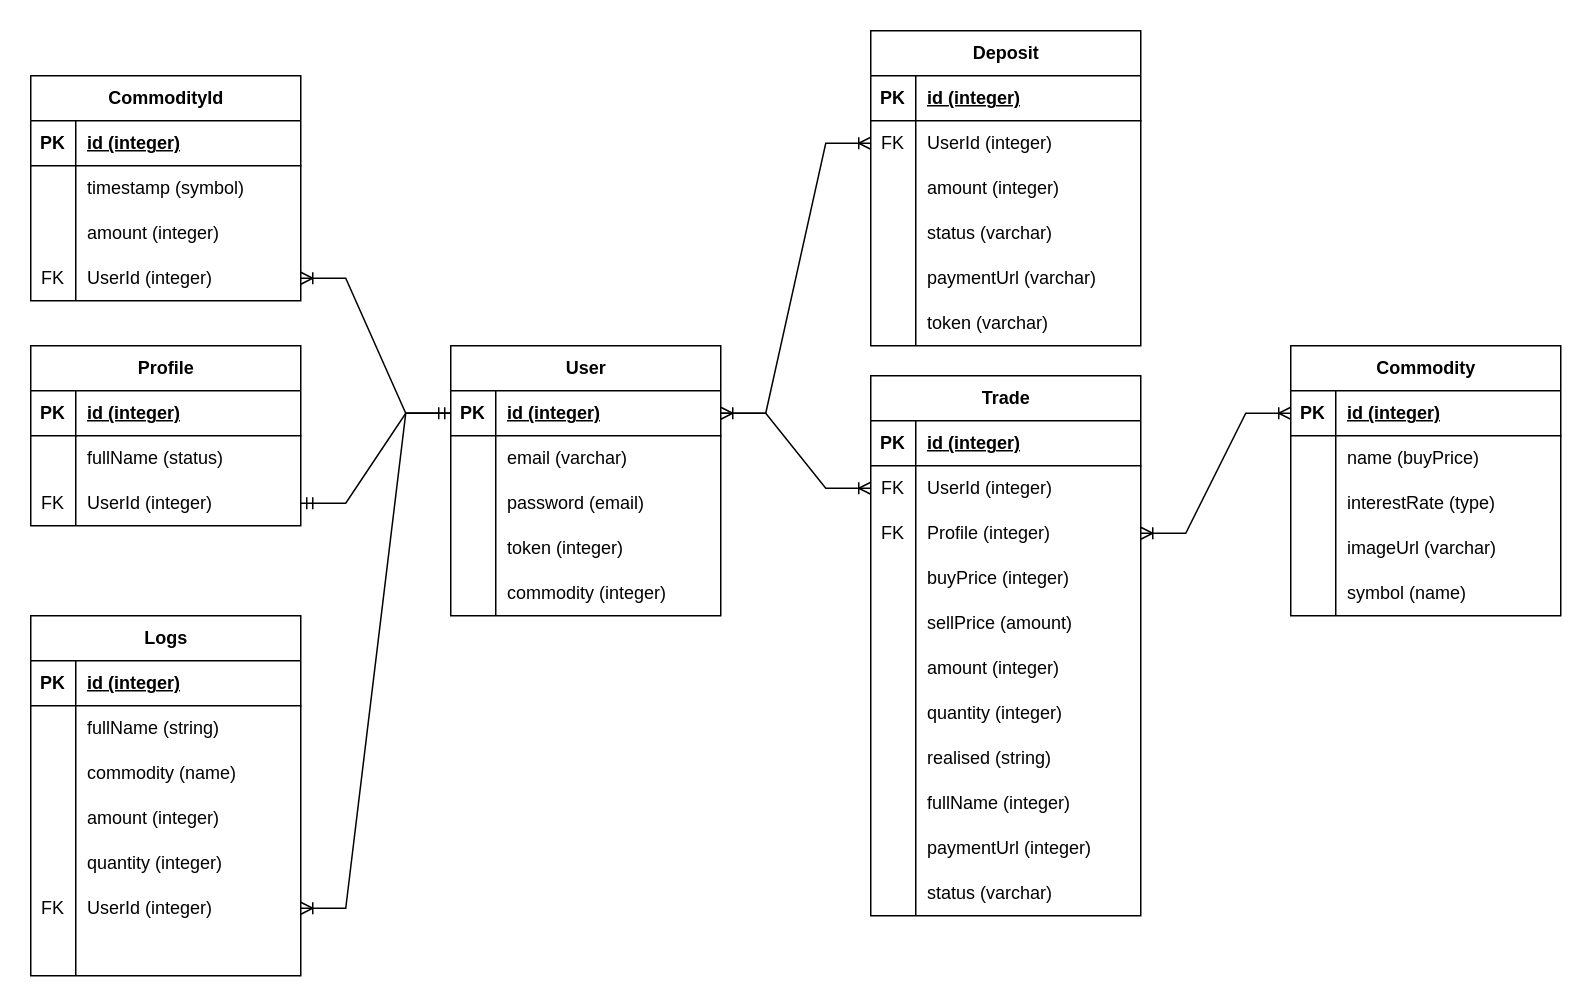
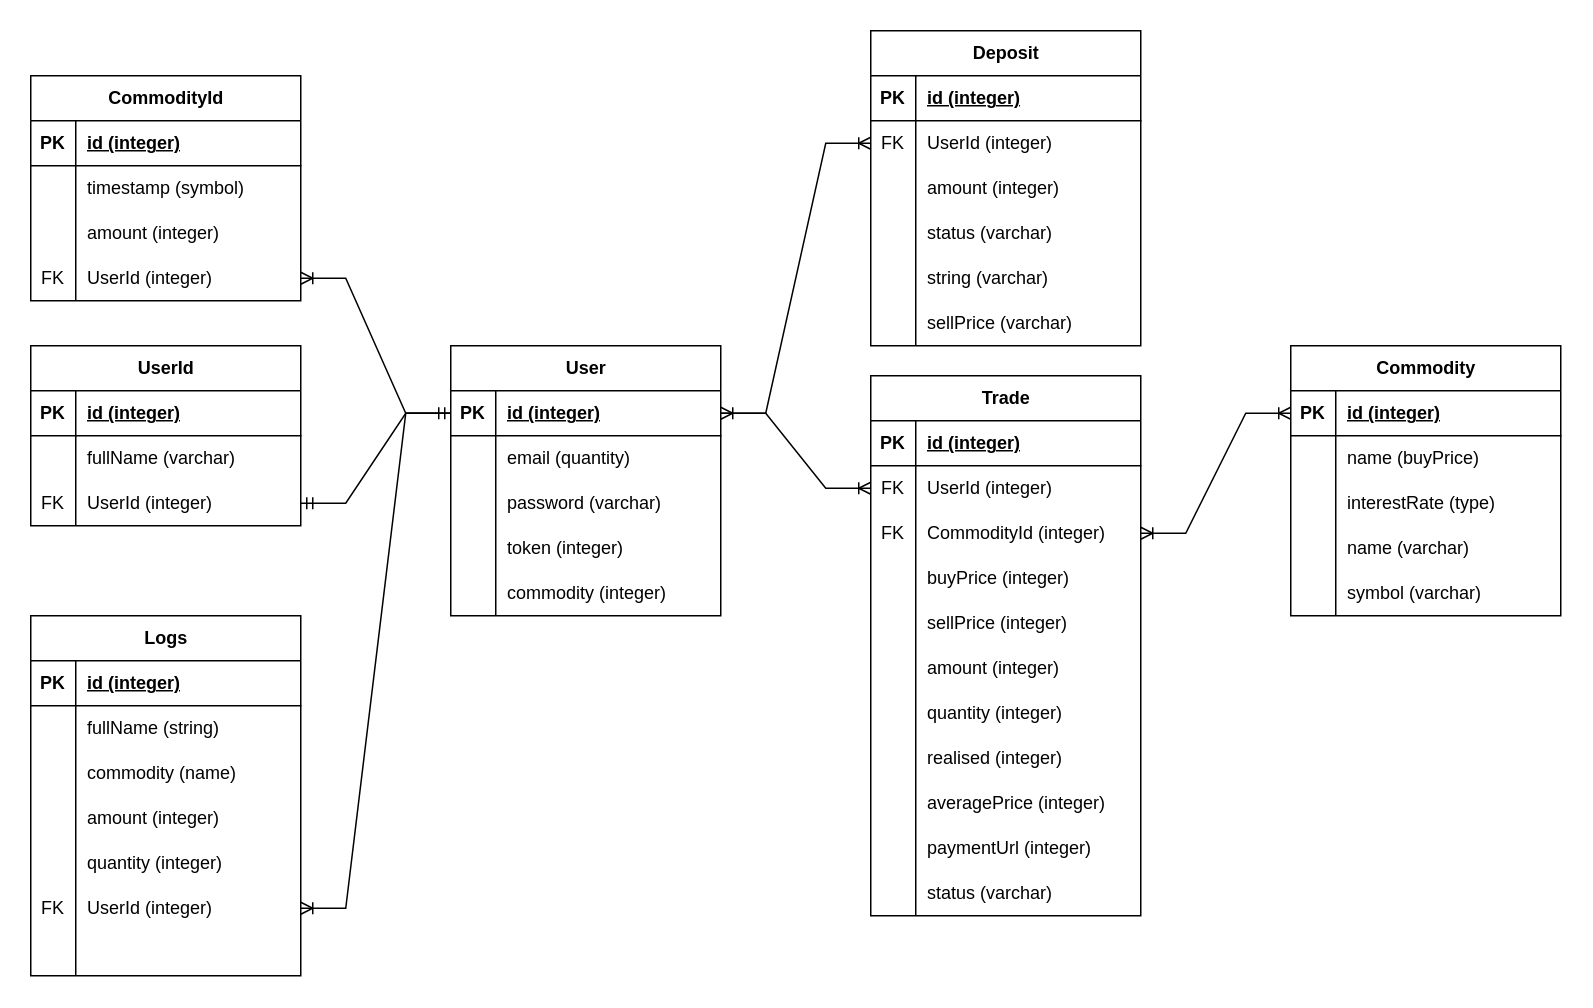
(1024, 278) -> (1004, 278)
(1001, 323) -> (1014, 323)
(167, 368) -> (167, 368)
(166, 458) -> (171, 458)
(576, 458) -> (579, 458)
(581, 503) -> (596, 503)
(1004, 533) -> (1027, 533)
(1431, 548) -> (1416, 548)
(1409, 593) -> (1424, 593)
(1009, 623) -> (1012, 623)
(1004, 758) -> (1009, 758)
(1009, 803) -> (1032, 803)
